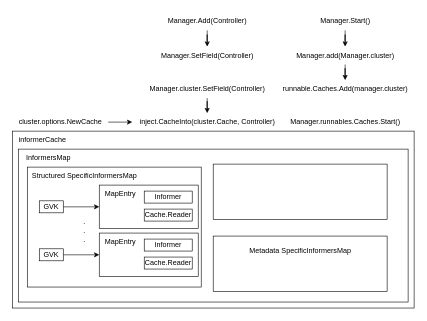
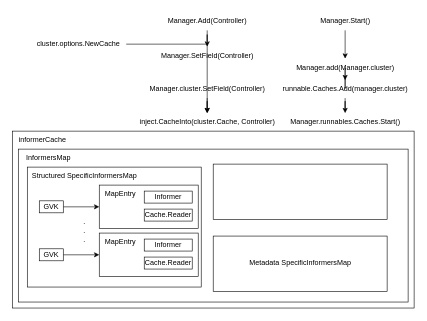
(345, 56) -> (345, 68)
none -> (345, 107)
(60, 122) -> (78, 44)
(300, 251) -> (300, 263)
